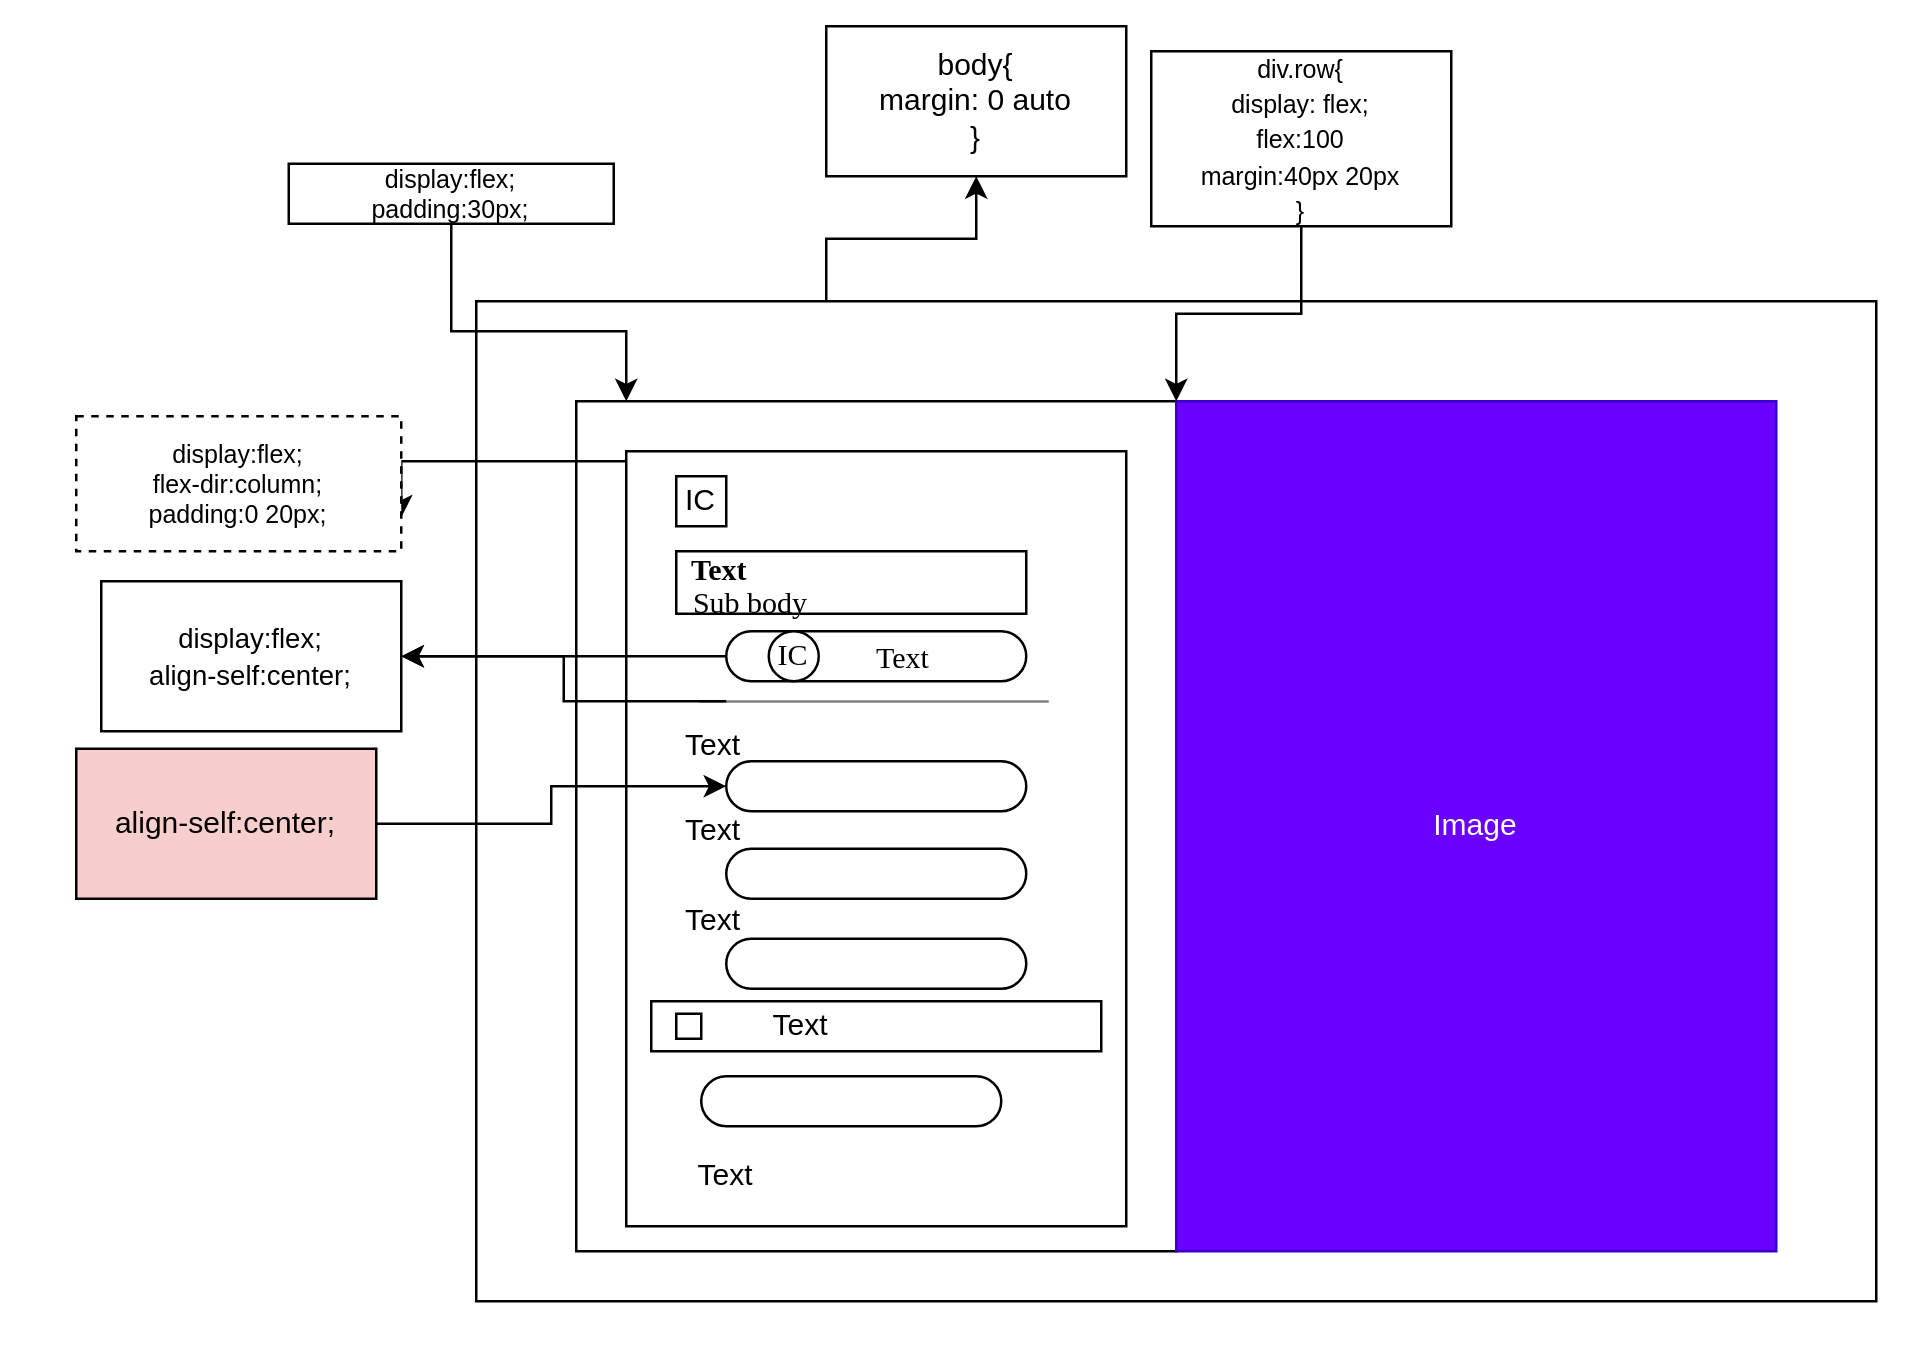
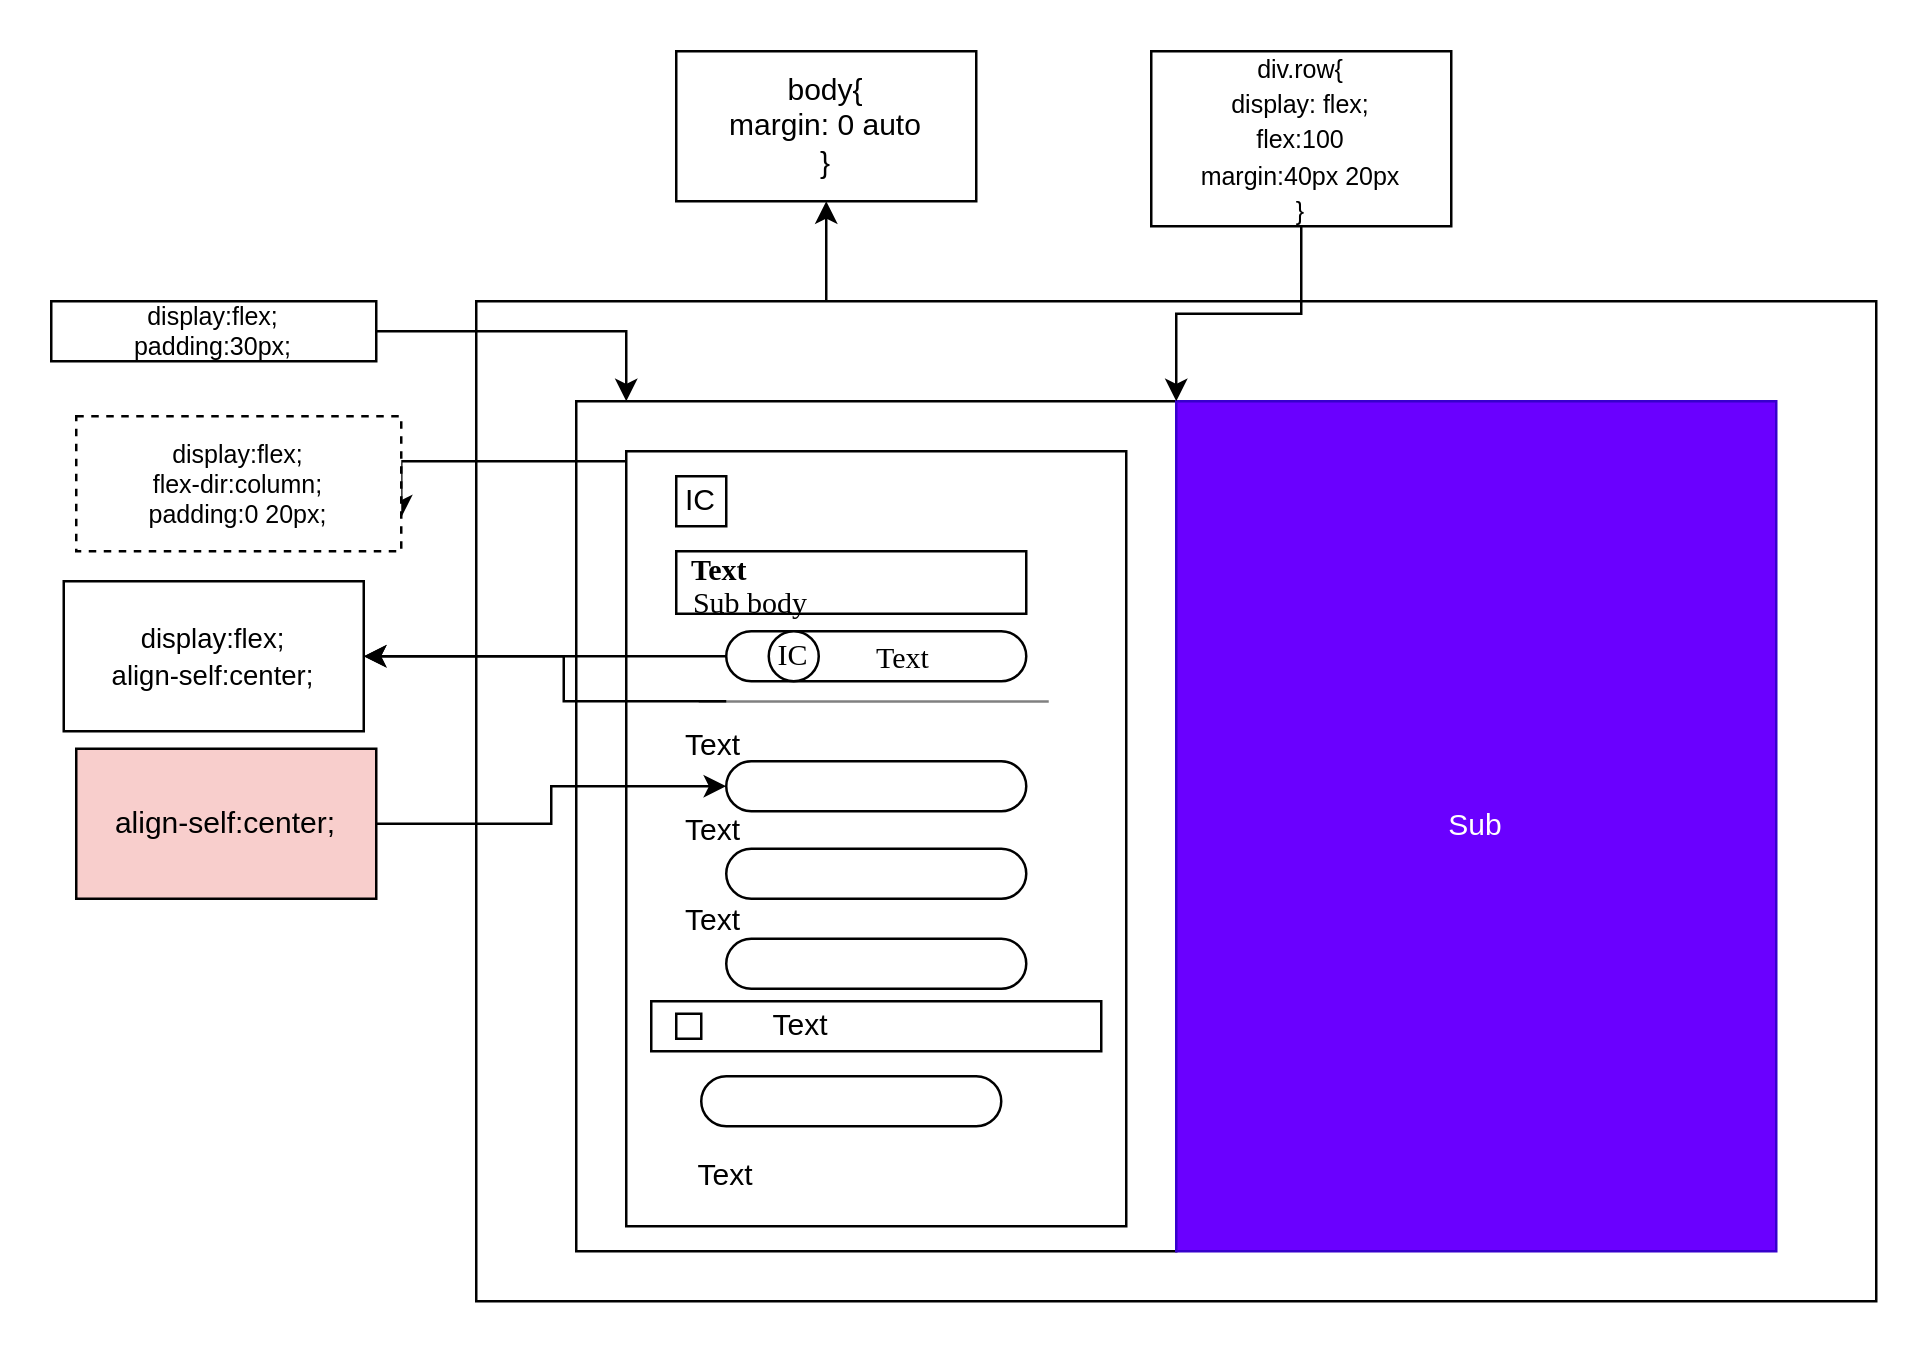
(976, 101) -> (826, 126)
(451, 194) -> (214, 331)
(251, 656) -> (214, 656)
(1476, 826) -> (1476, 826)
